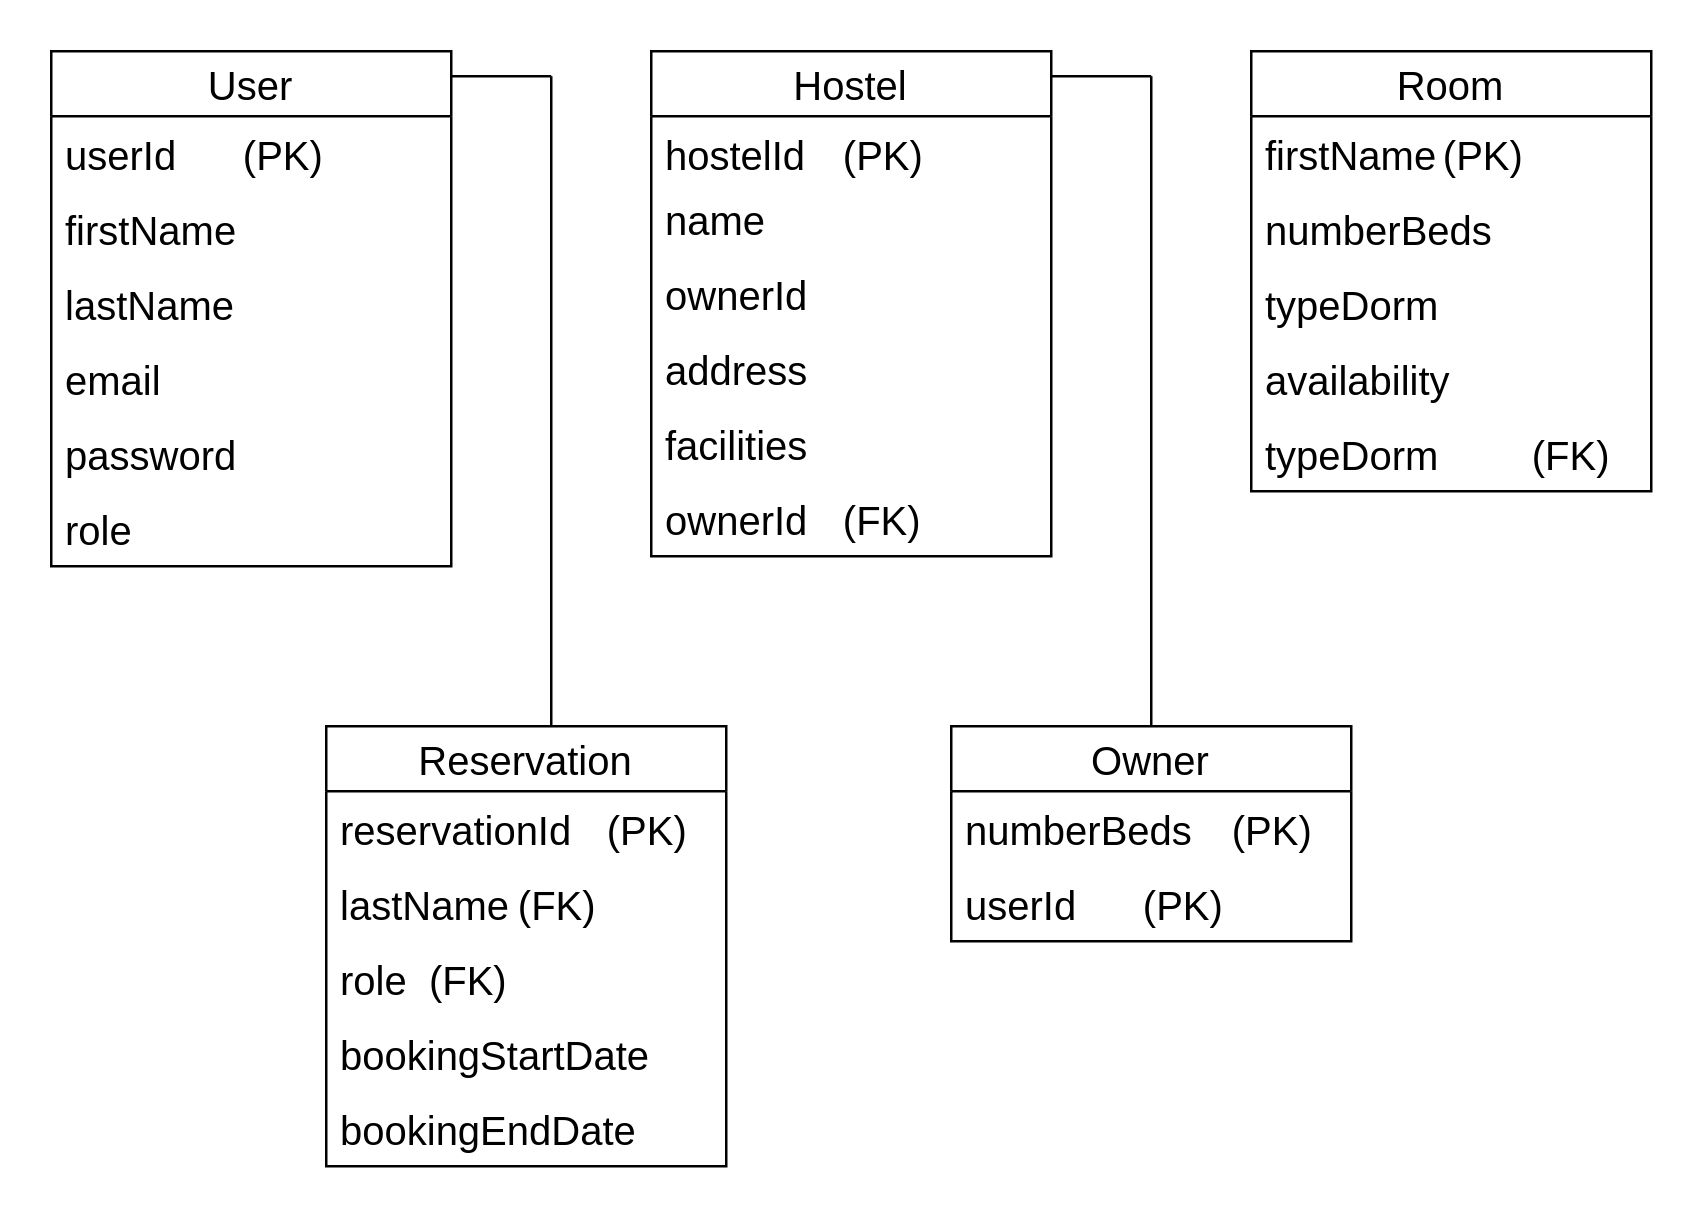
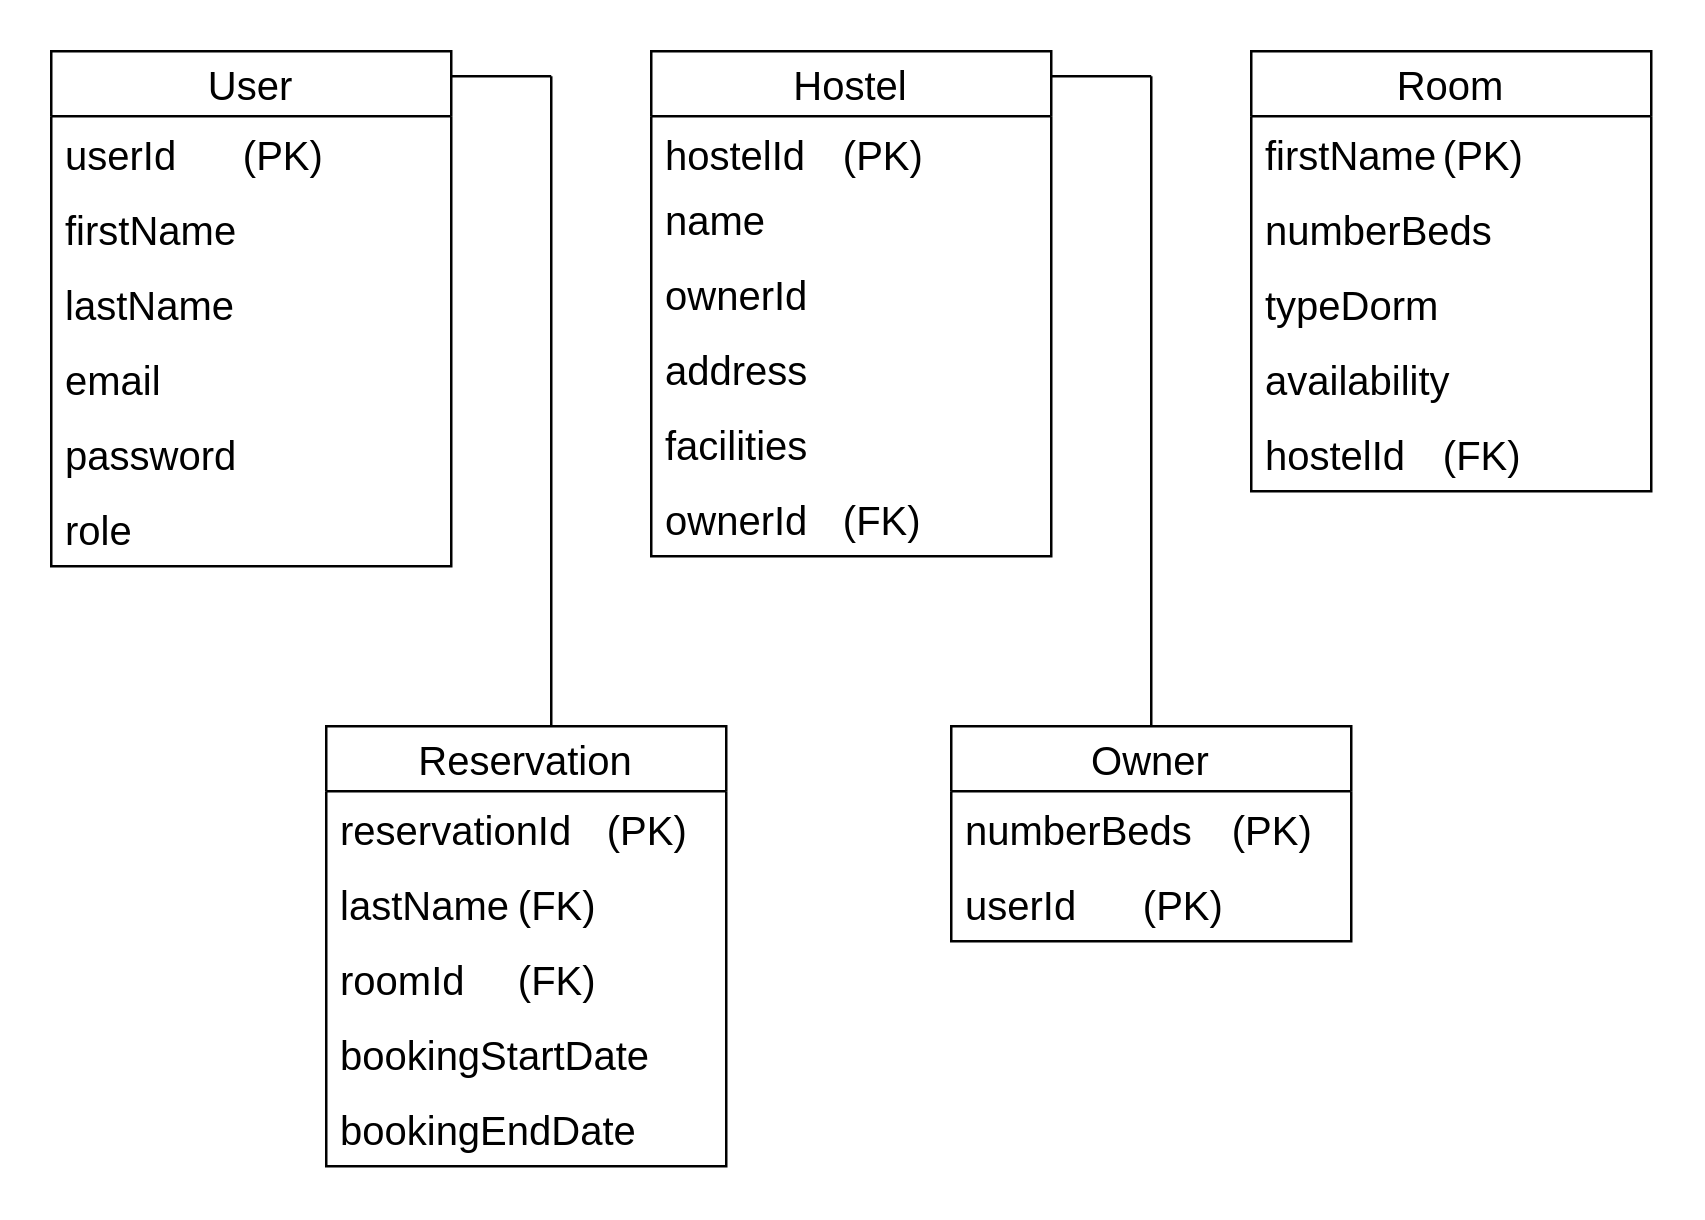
(1384, 452) -> (1380, 452)
(413, 977) -> (434, 977)
